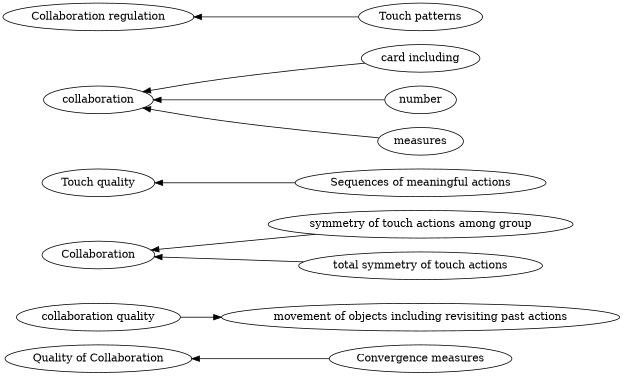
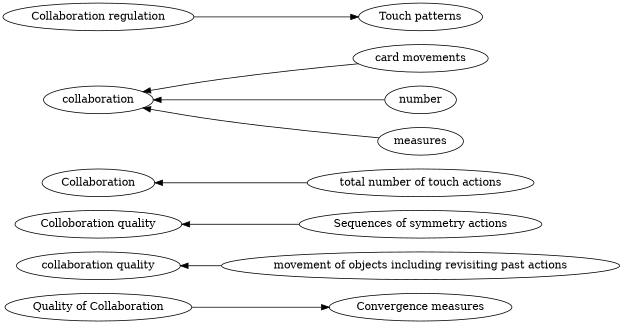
(280, 17) -> (272, 17)
(421, 58) -> (421, 58)
(98, 183) -> (98, 224)
(421, 183) -> (421, 224)
(421, 224) -> none
(421, 266) -> (421, 183)
(197, 317) -> (205, 266)
(264, 359) -> (257, 307)
